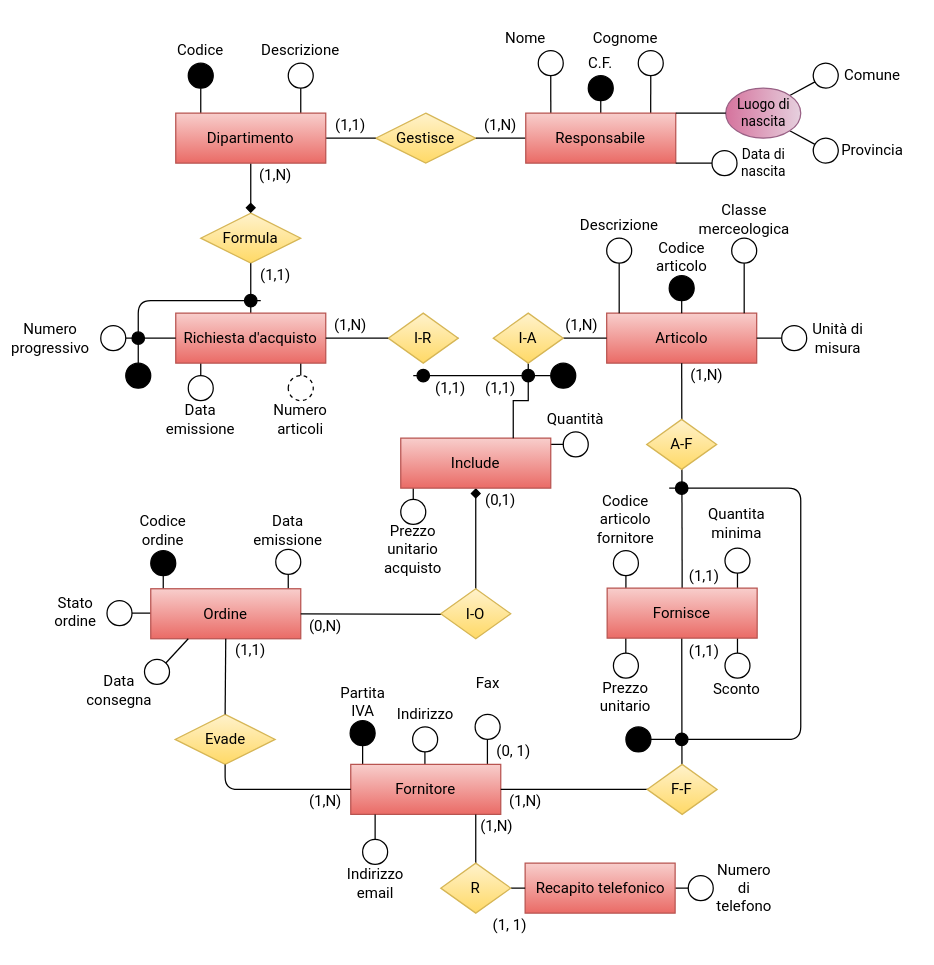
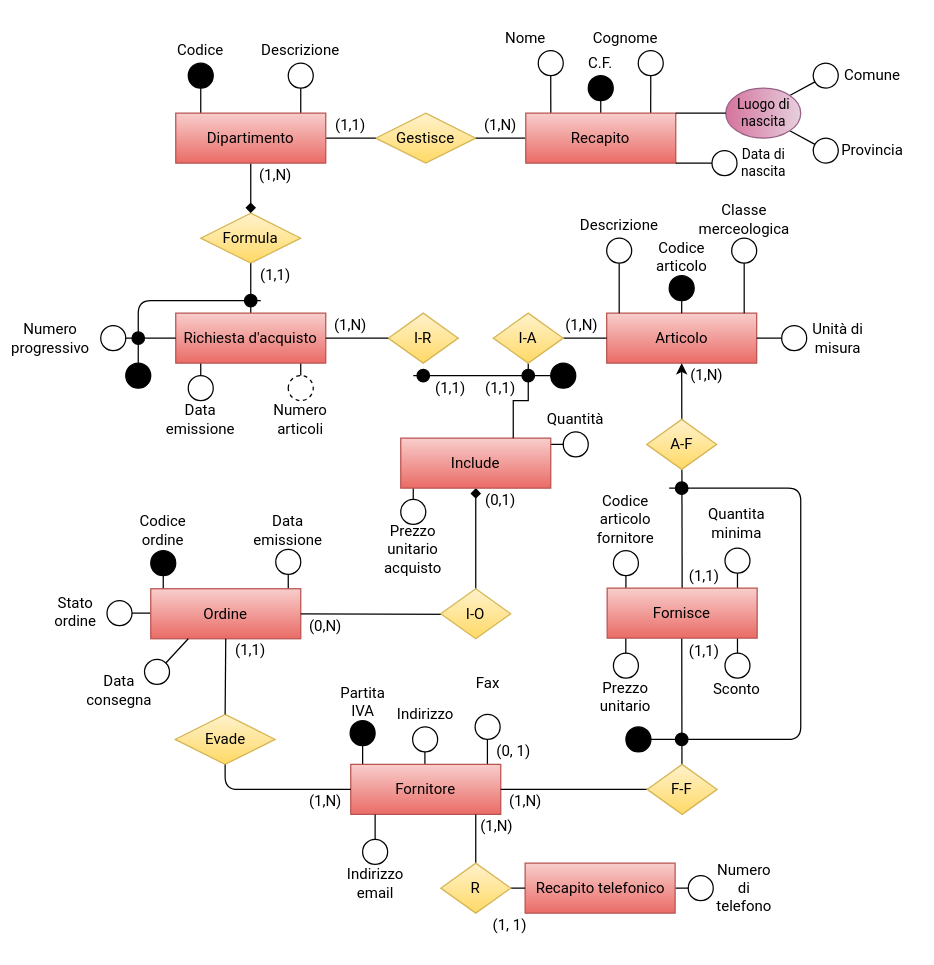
(601, 138) -> (601, 138)
(682, 369) -> (682, 373)
